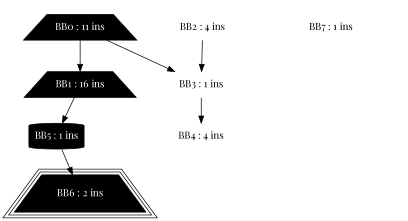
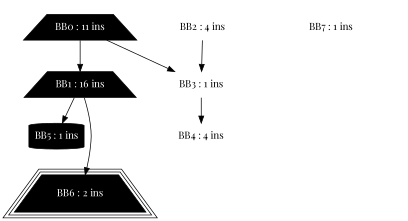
(66, 159) -> (91, 133)
